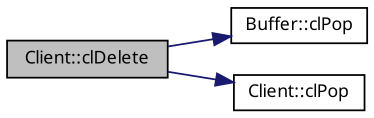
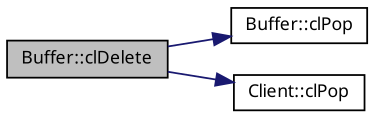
(87, 59) -> (87, 59)
